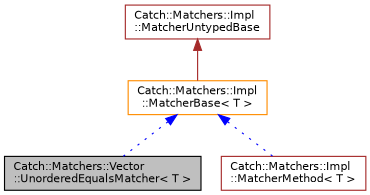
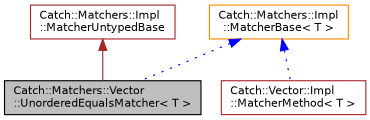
(198, 66) -> (103, 66)
(294, 173) -> (294, 98)
